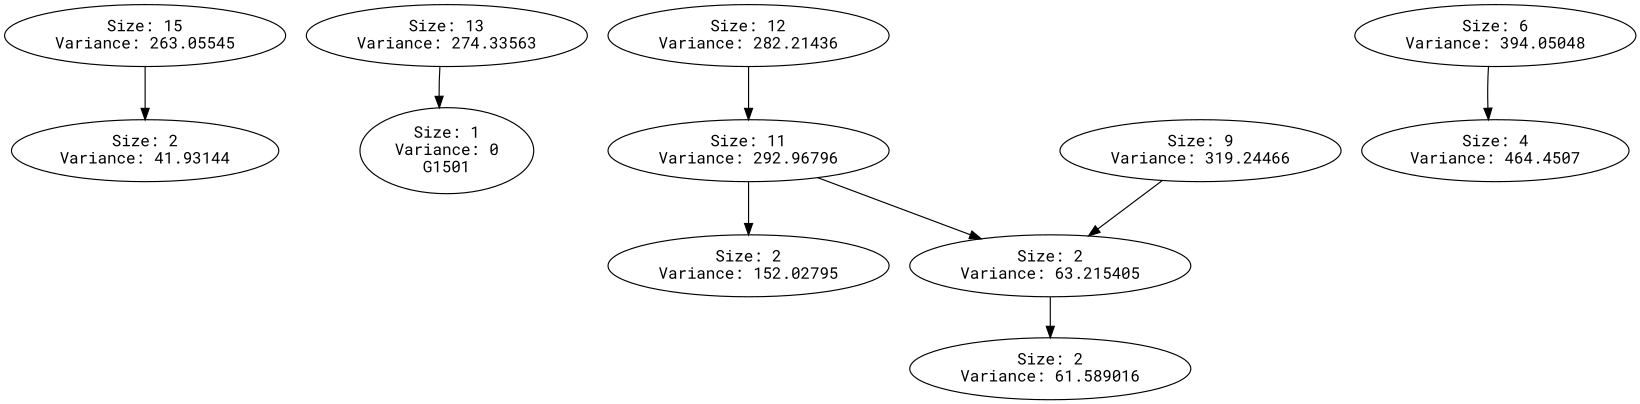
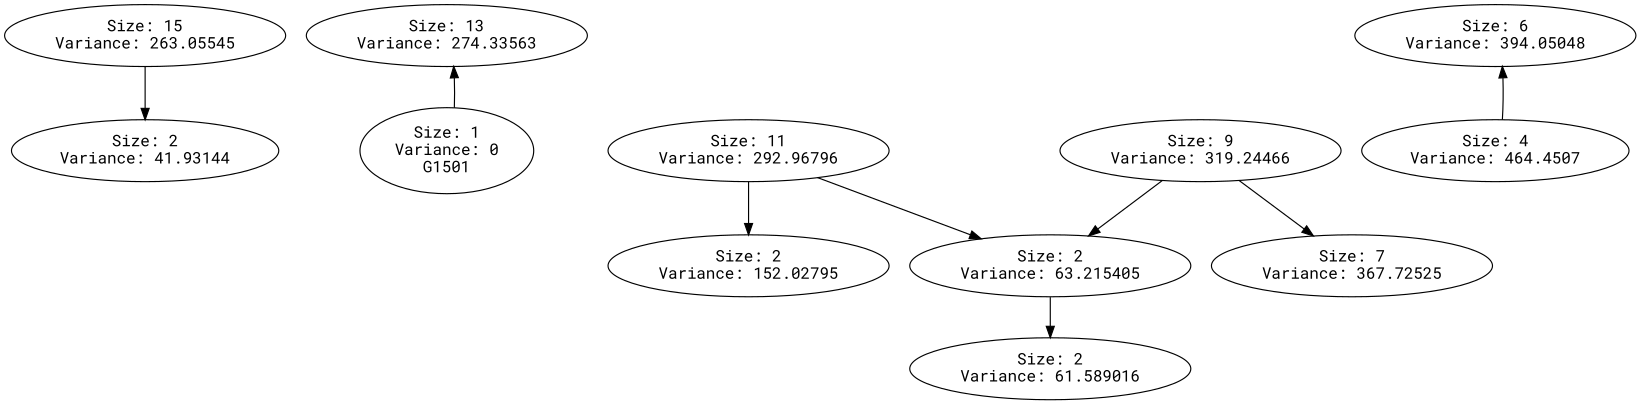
(749, 36) -> none
(439, 81) -> (455, 93)
(1488, 87) -> (1503, 99)
none -> (1352, 266)
